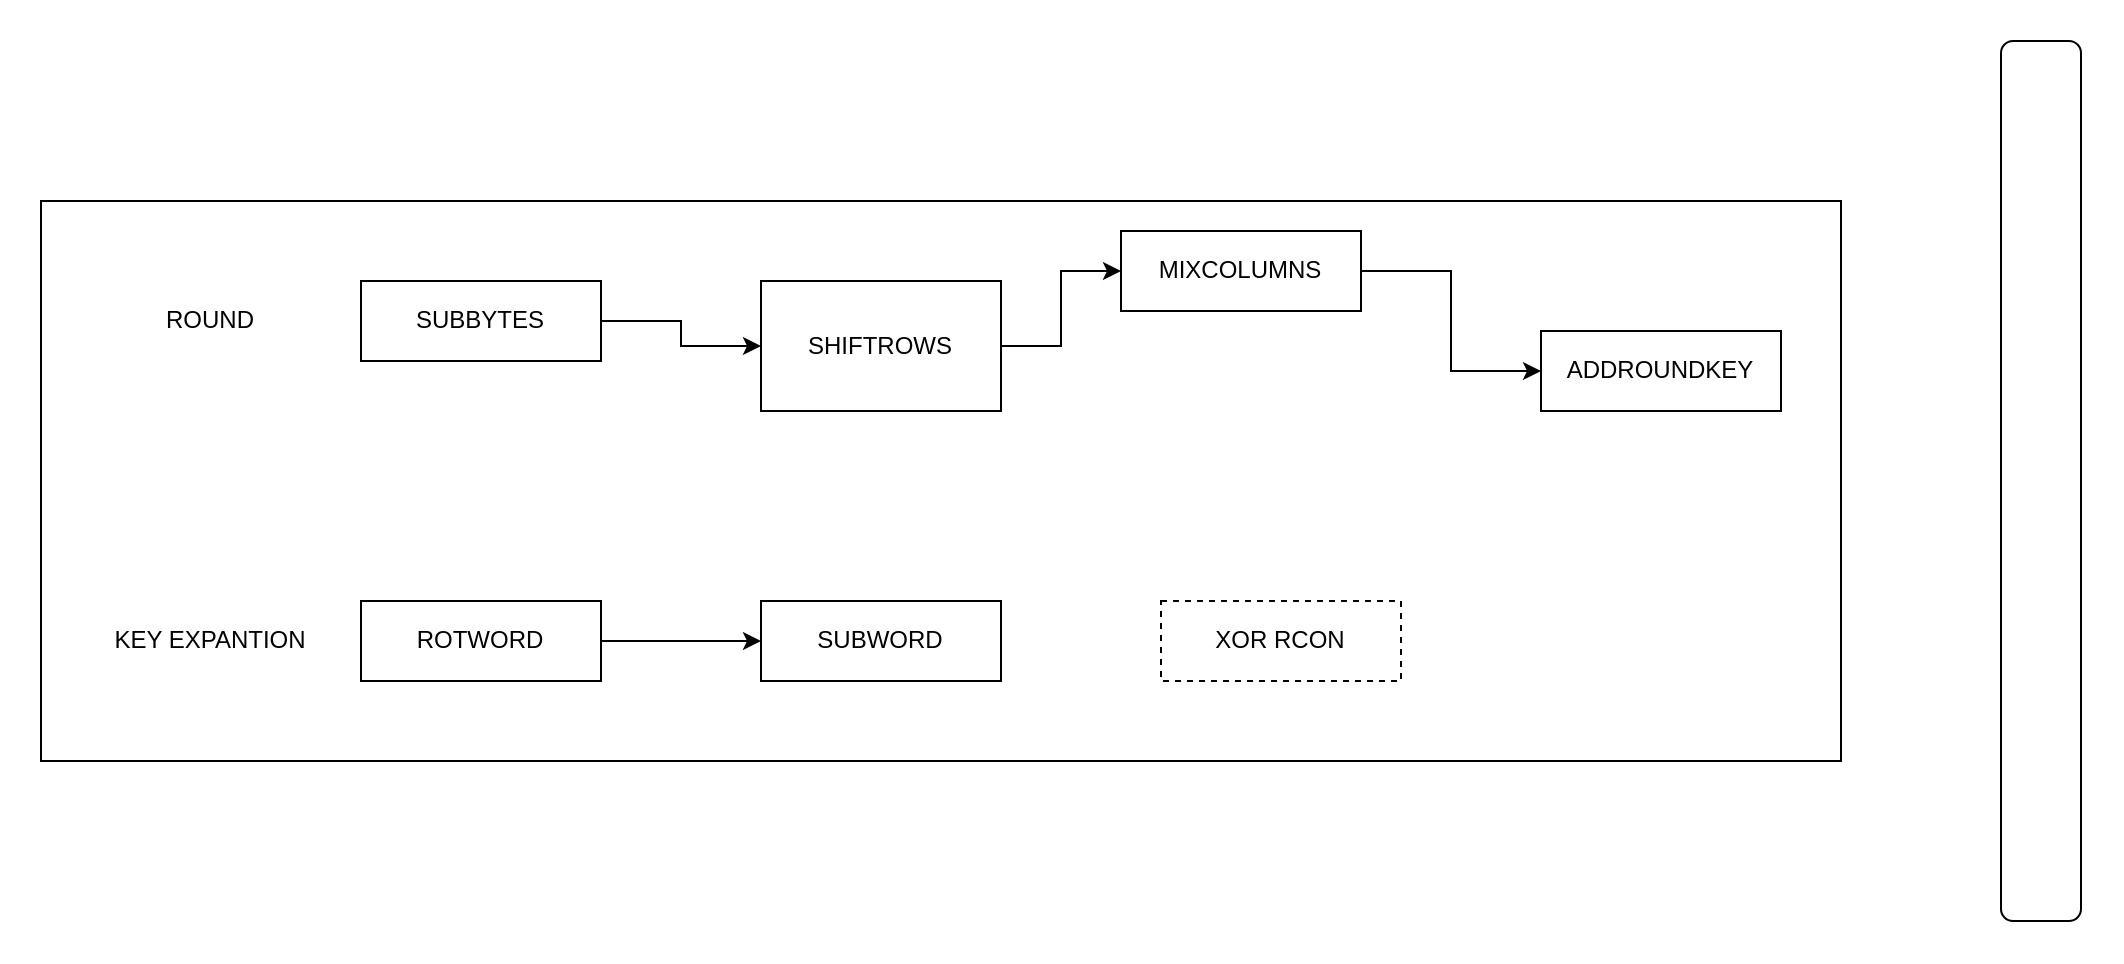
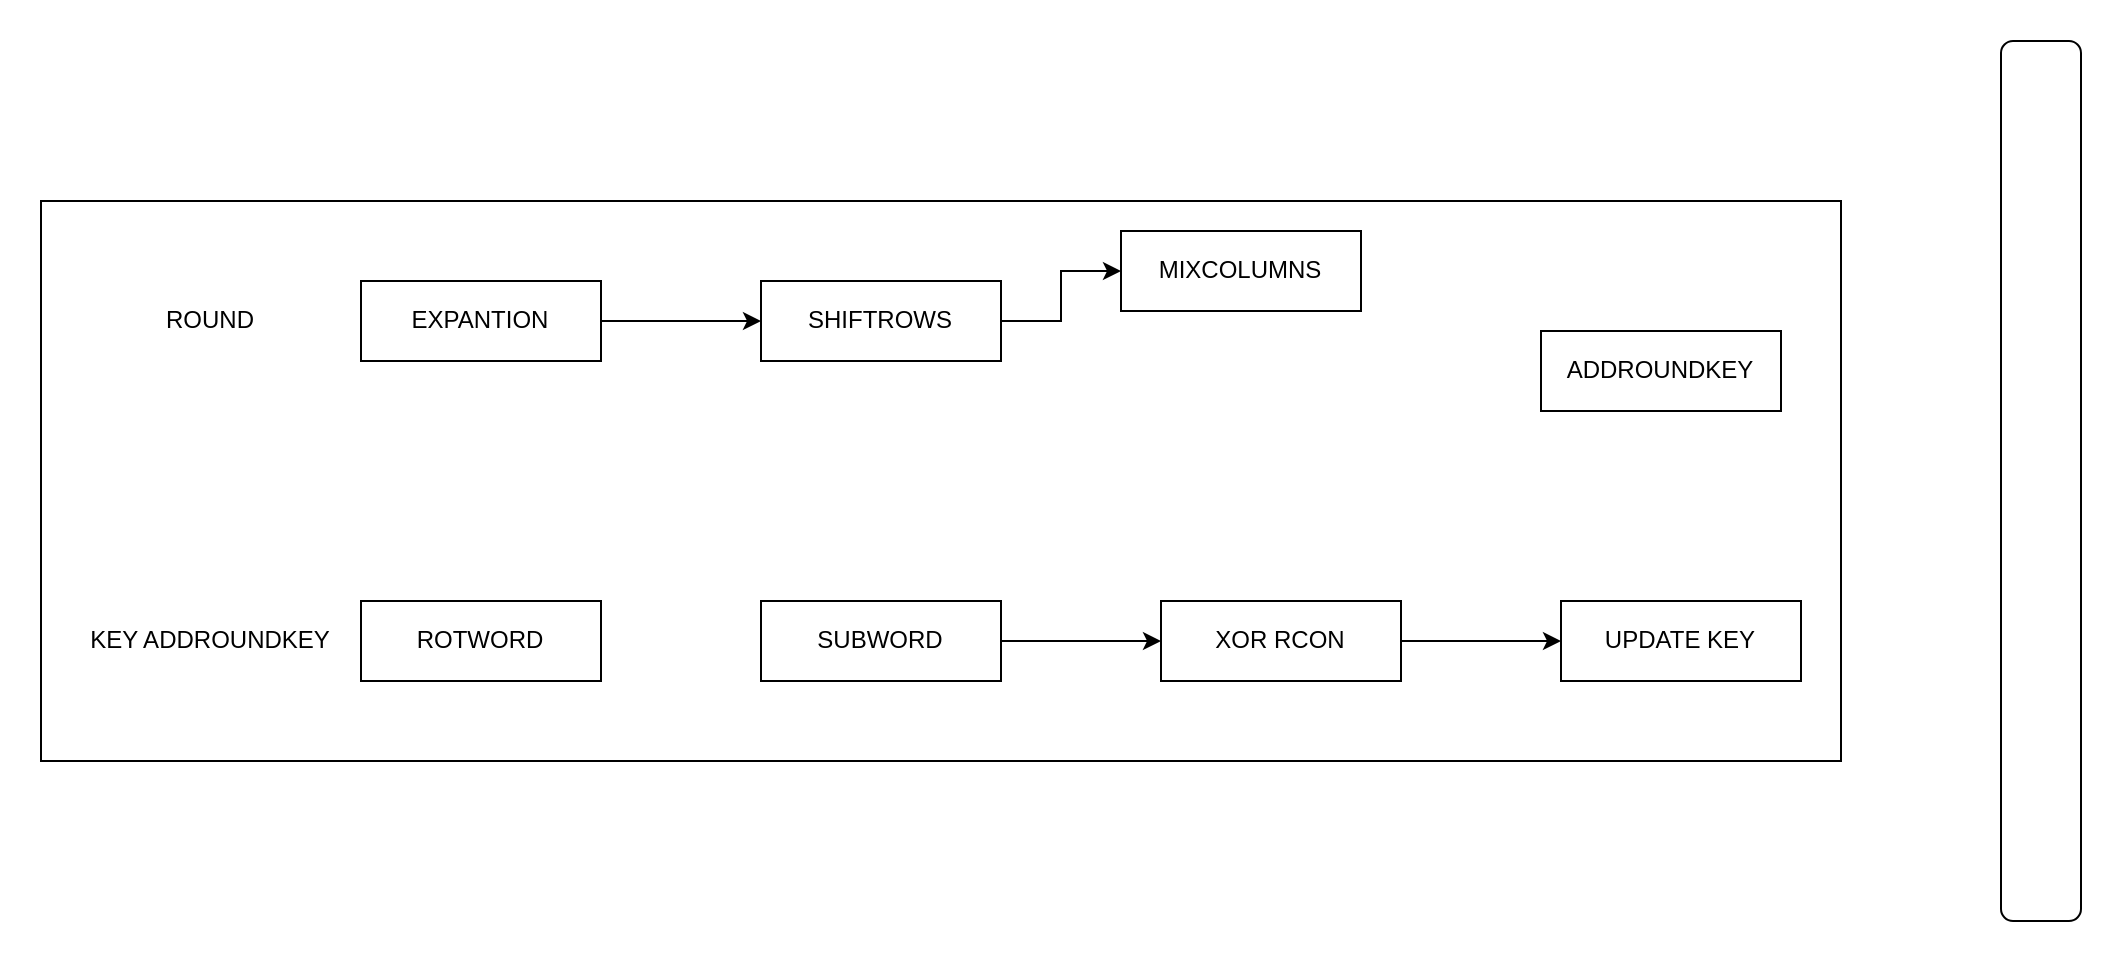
(1451, 314) -> none
(481, 321) -> (481, 321)
(881, 346) -> (881, 321)
(211, 641) -> (211, 641)
(674, 641) -> none
none -> (1074, 641)
(1281, 641) -> (1281, 641)
none -> (1474, 641)
none -> (1681, 641)
